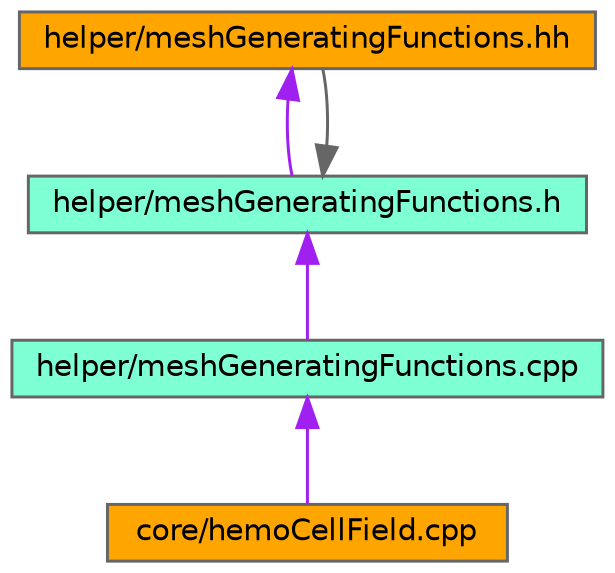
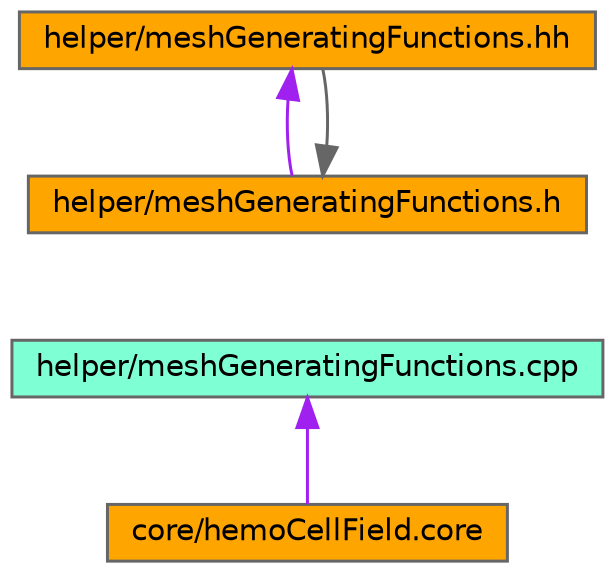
(307, 204) -> (307, 204)
(307, 302) -> none
(307, 533) -> (307, 533)
